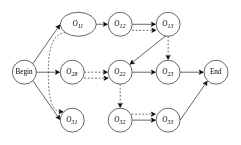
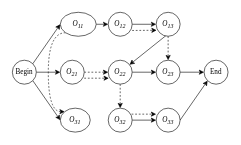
(72, 72) -> (72, 72)
(72, 120) -> (75, 120)
